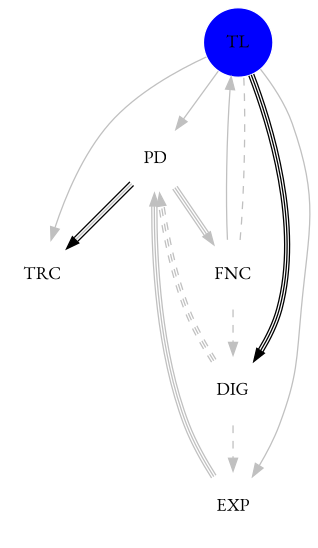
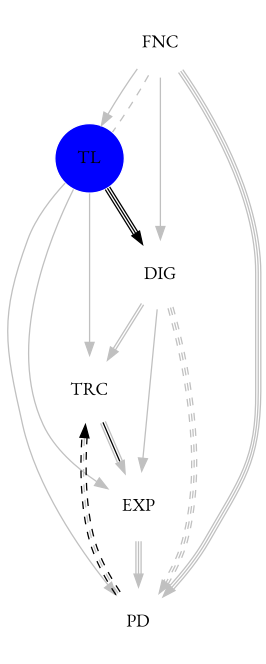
(191, 211) -> (258, 332)
(104, 212) -> (87, 519)
(233, 326) -> (160, 152)
none -> (128, 327)
none -> (111, 442)
(233, 442) -> (150, 384)
